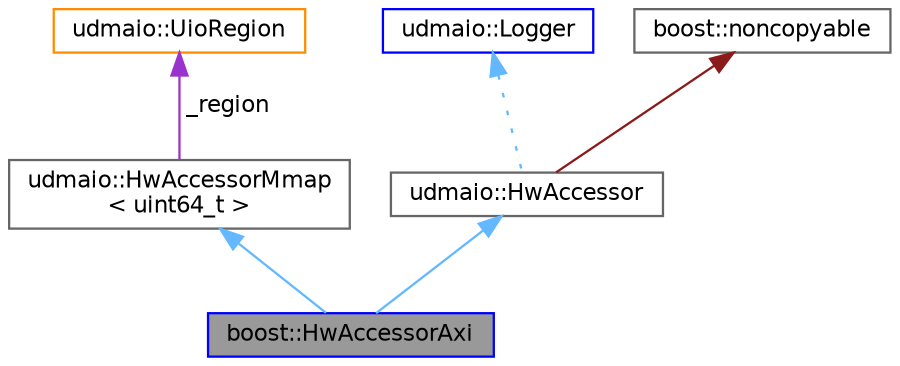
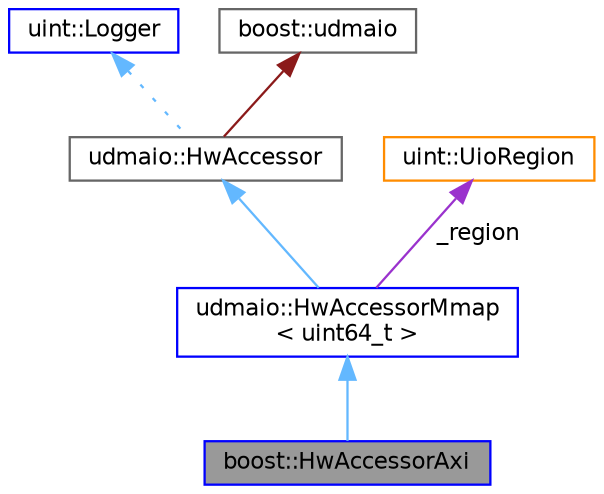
(179, 31) -> (489, 159)
(488, 31) -> (94, 31)
(762, 31) -> (318, 31)
(179, 194) -> (347, 322)
(430, 272) -> (279, 243)
